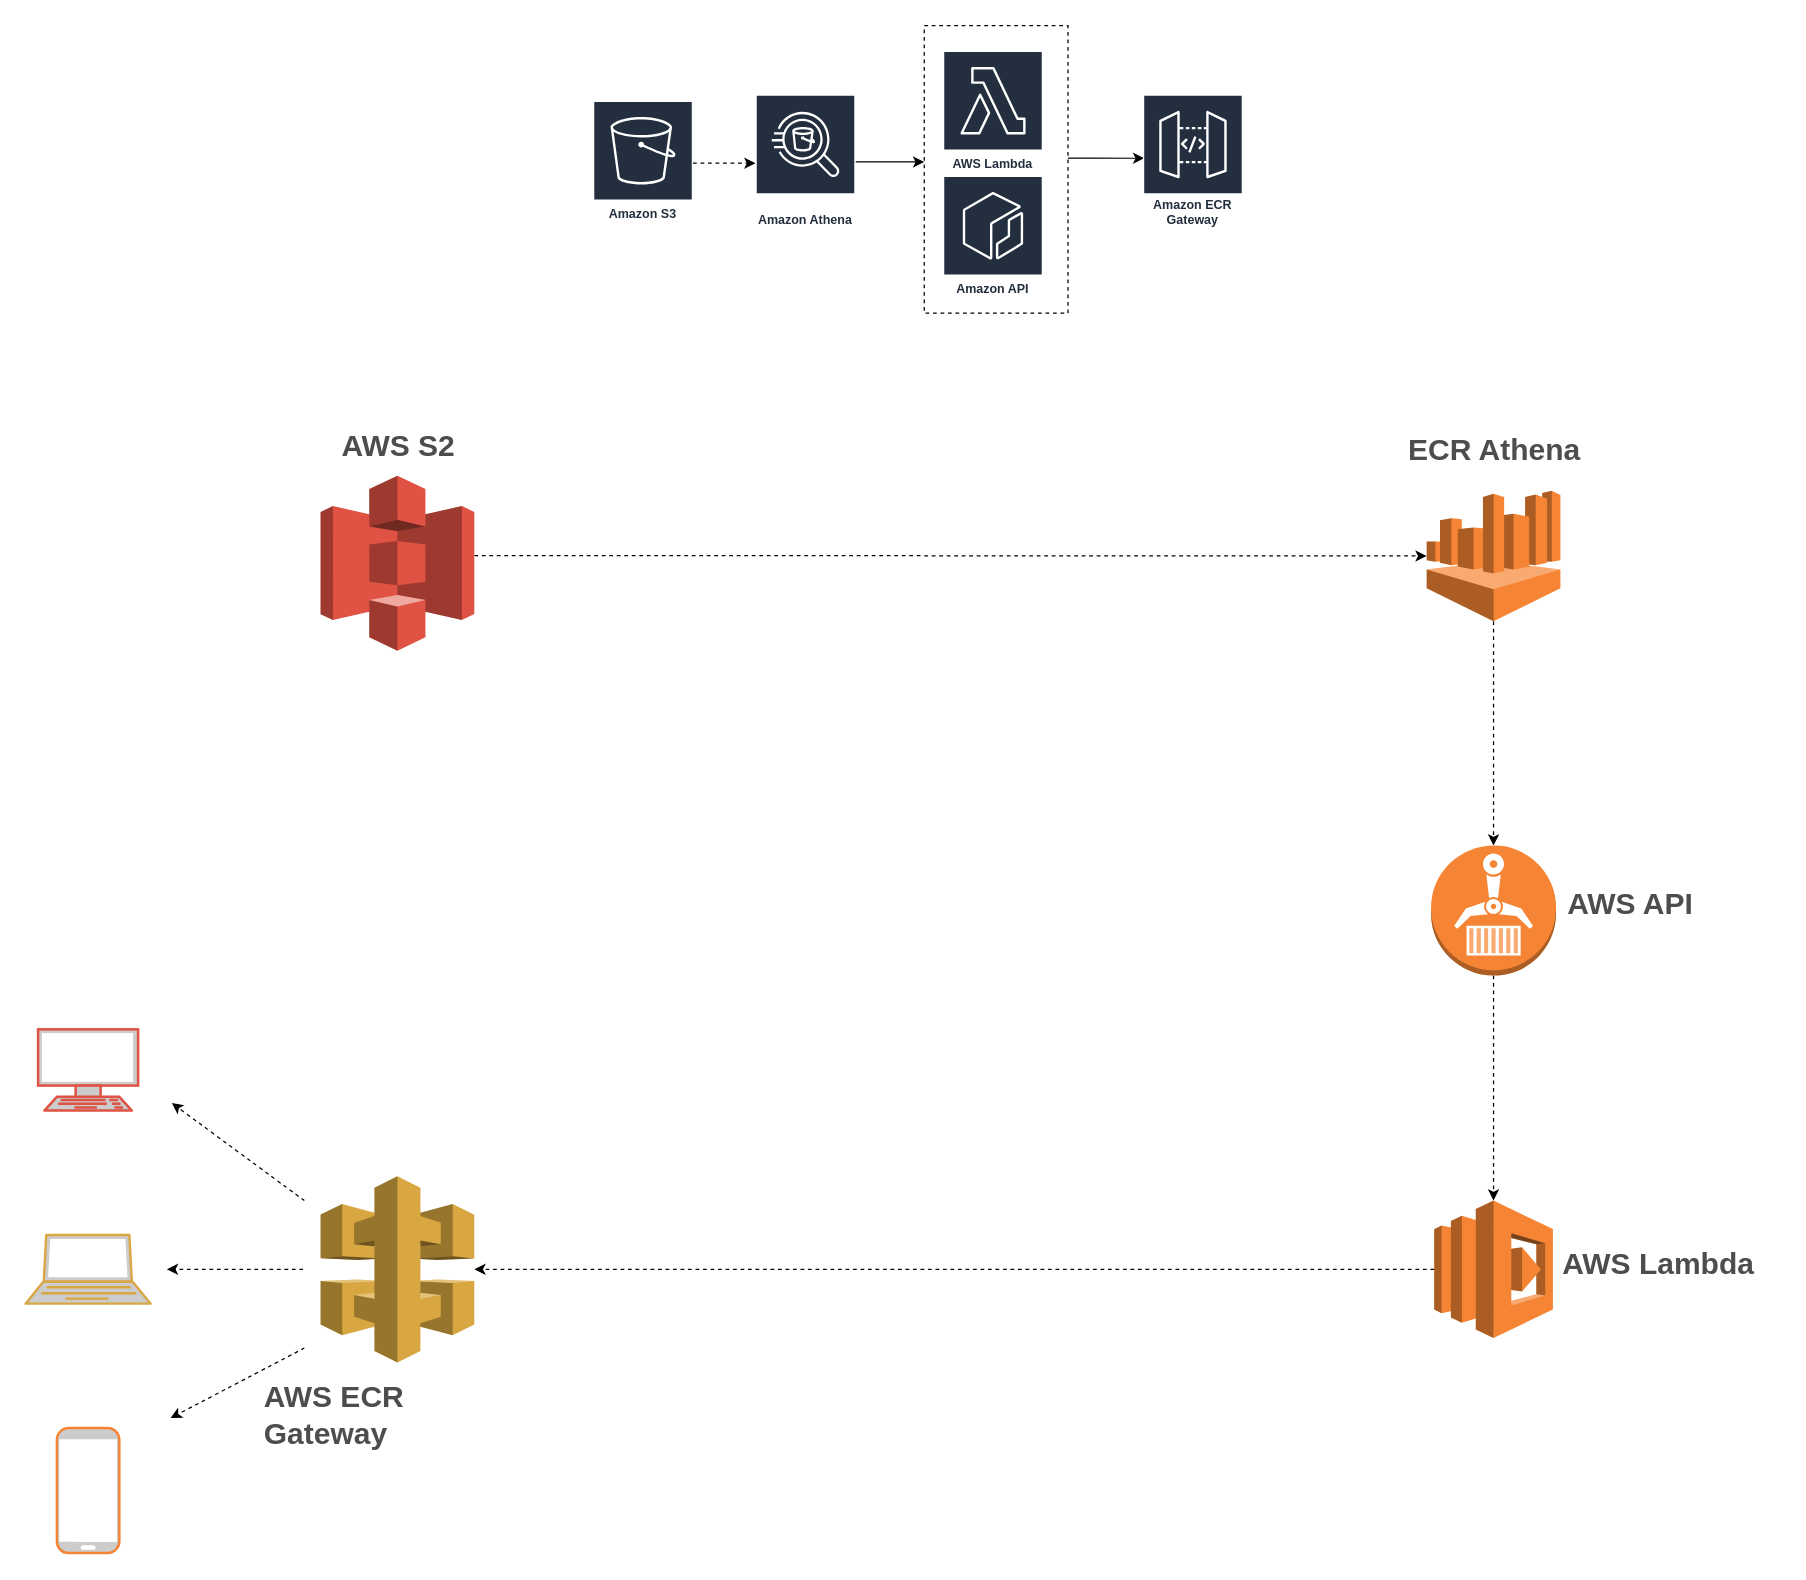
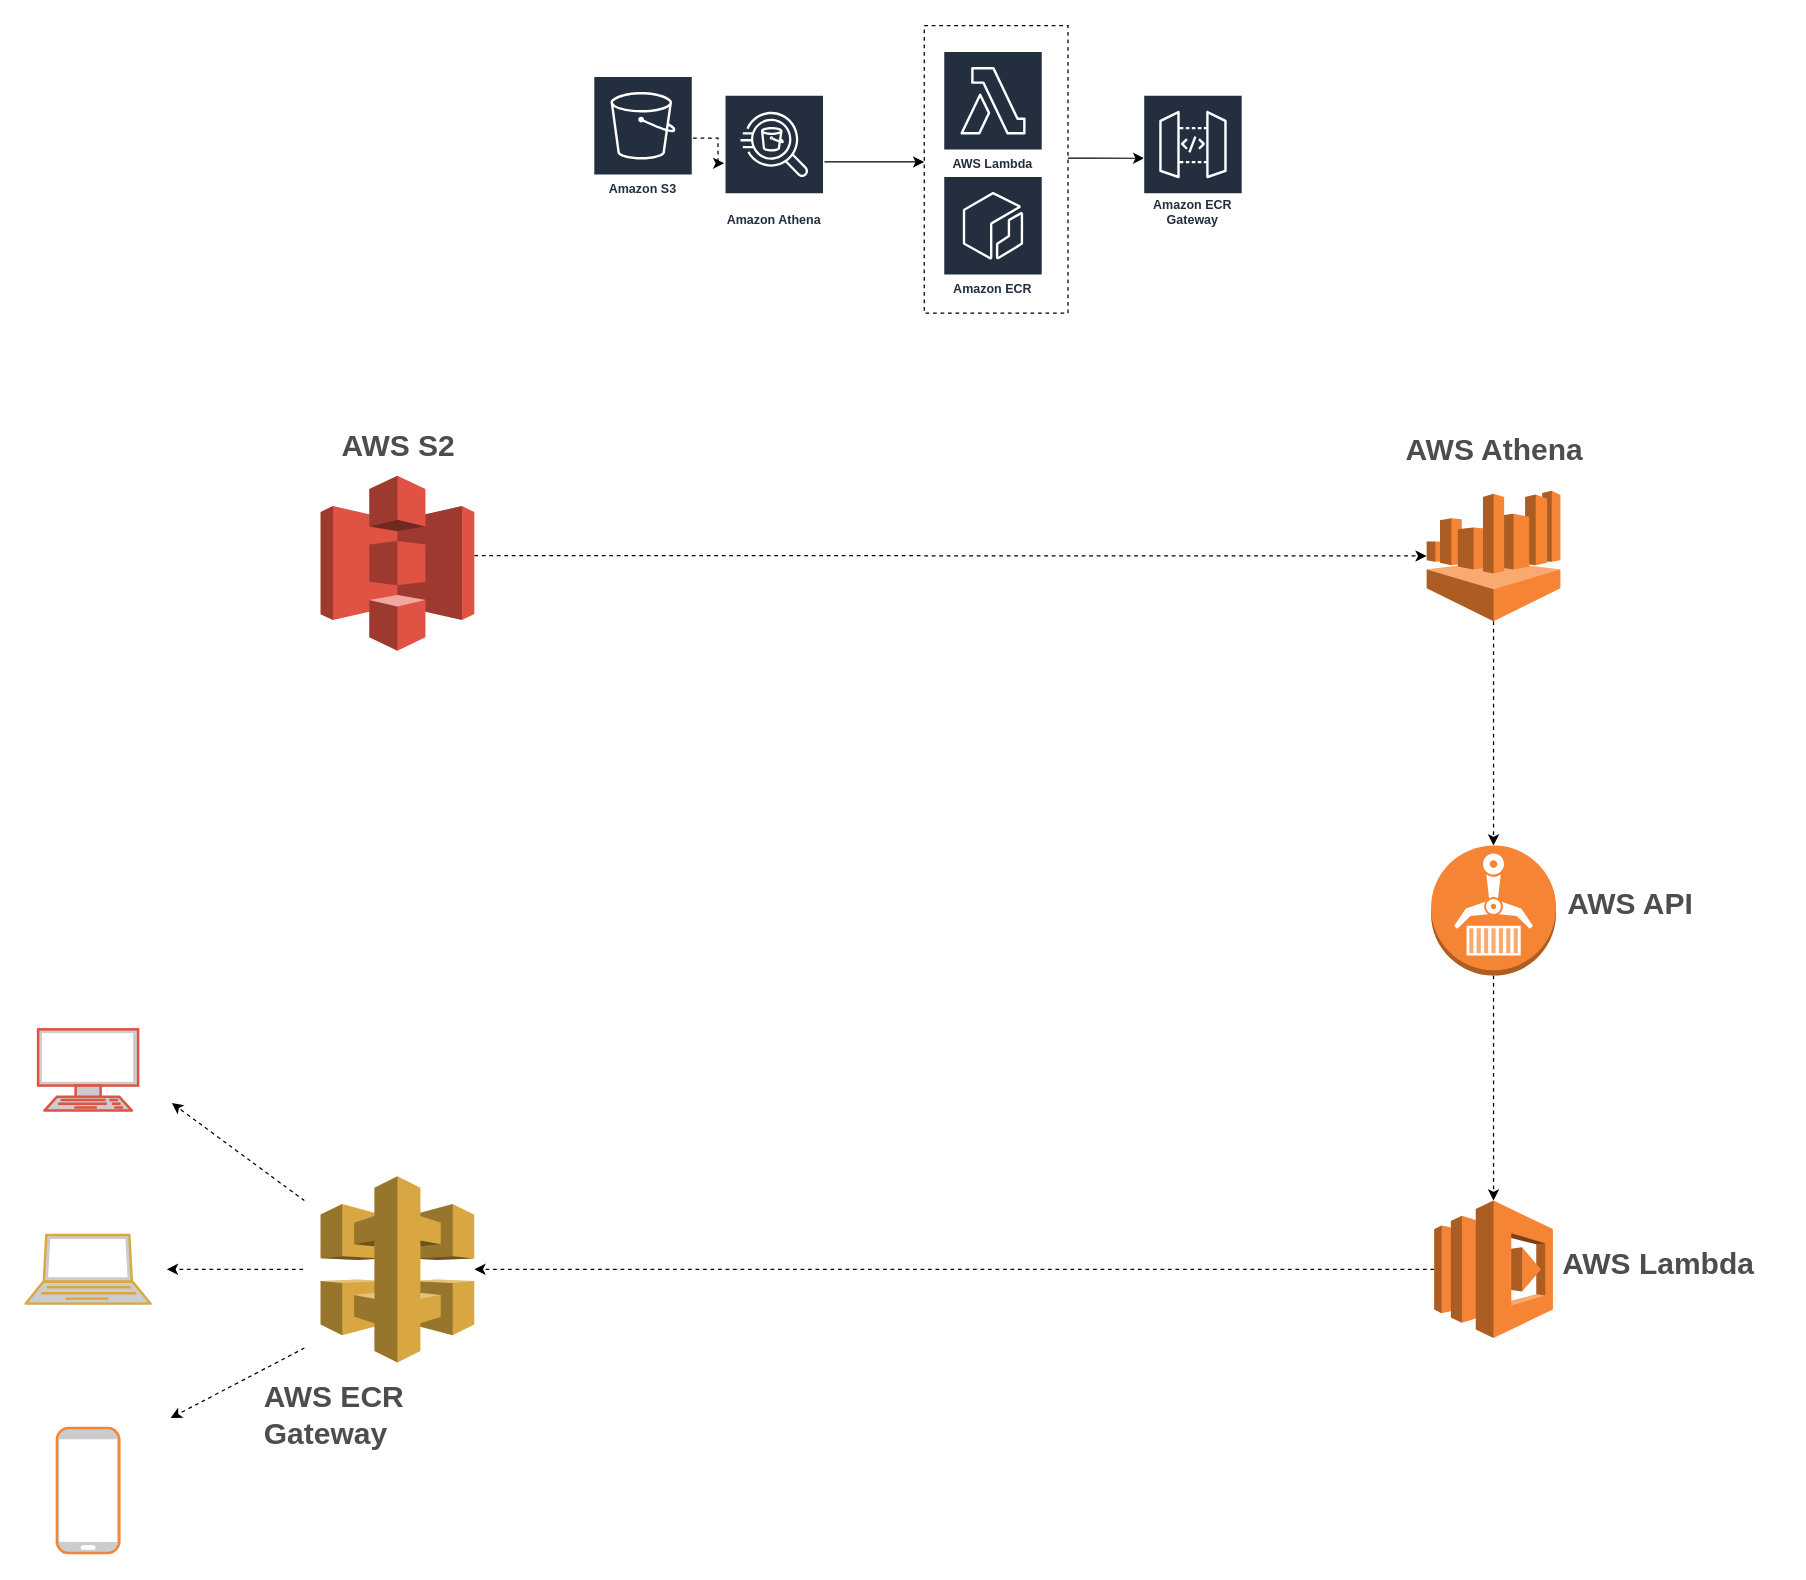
(643, 163) -> (643, 138)
(806, 163) -> (774, 163)
(993, 288) -> (993, 288)
(1495, 451) -> (1495, 451)
